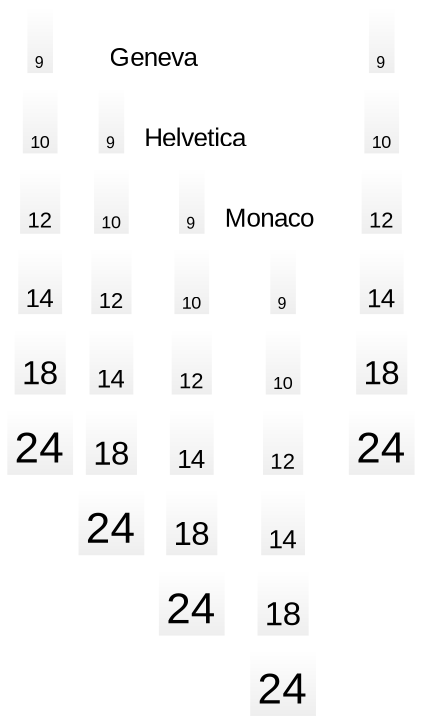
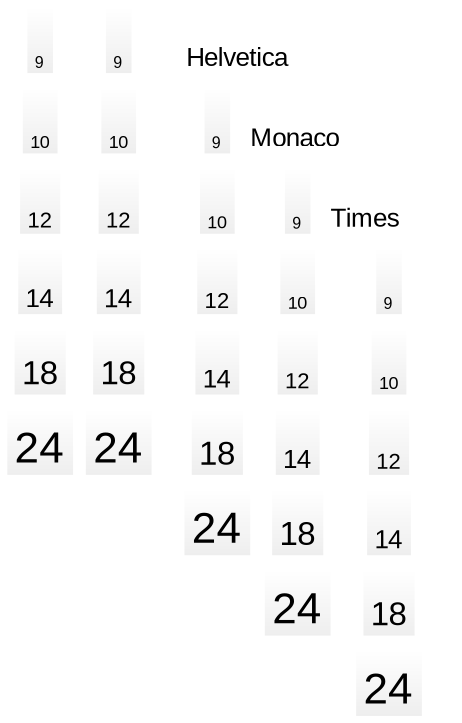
(168, 40) -> none
none -> (389, 201)
